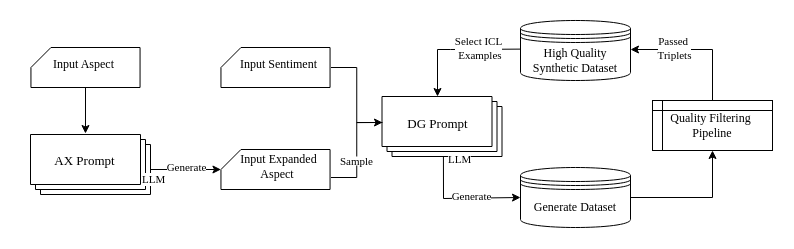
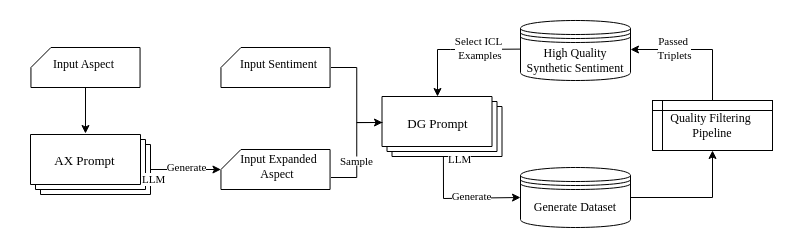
(576, 61) -> (576, 61)
